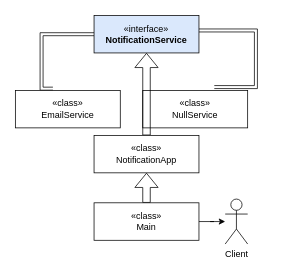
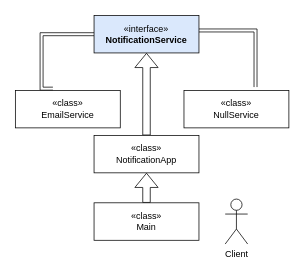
(195, 109) -> (237, 109)
(213, 222) -> none
